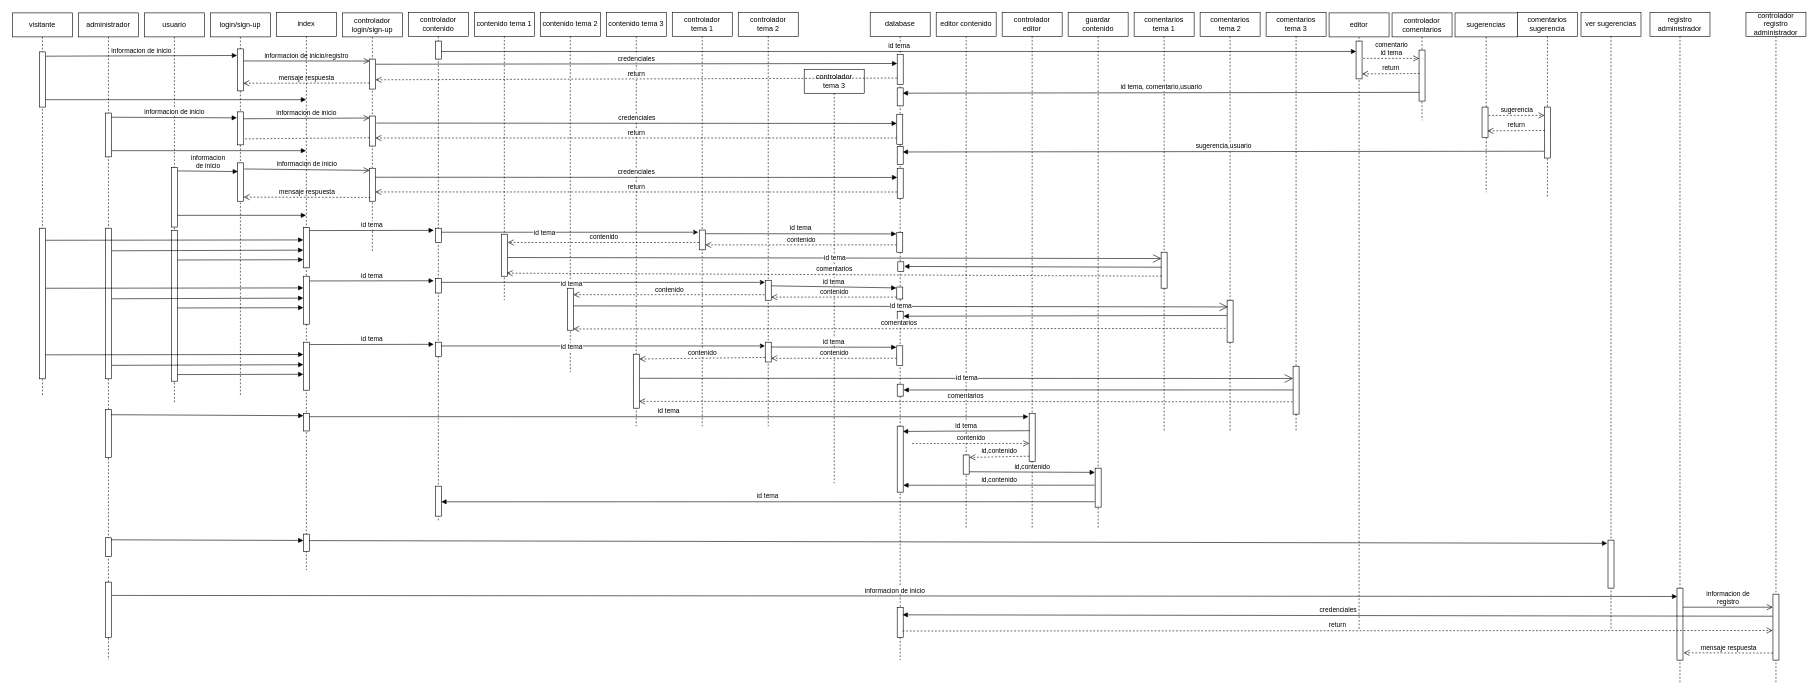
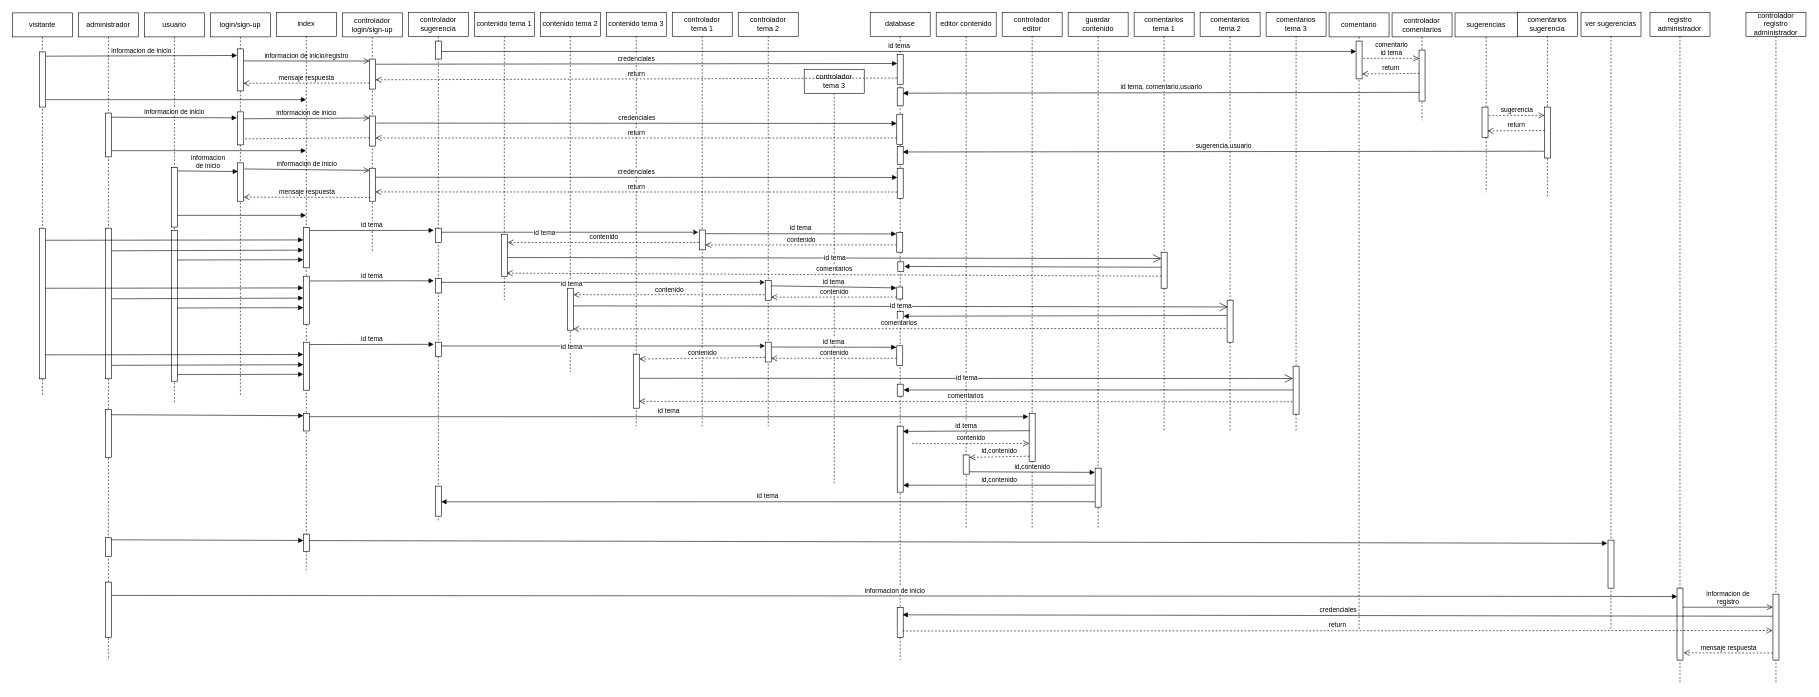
(438, 24) -> (438, 24)
(1359, 25) -> (1359, 25)
